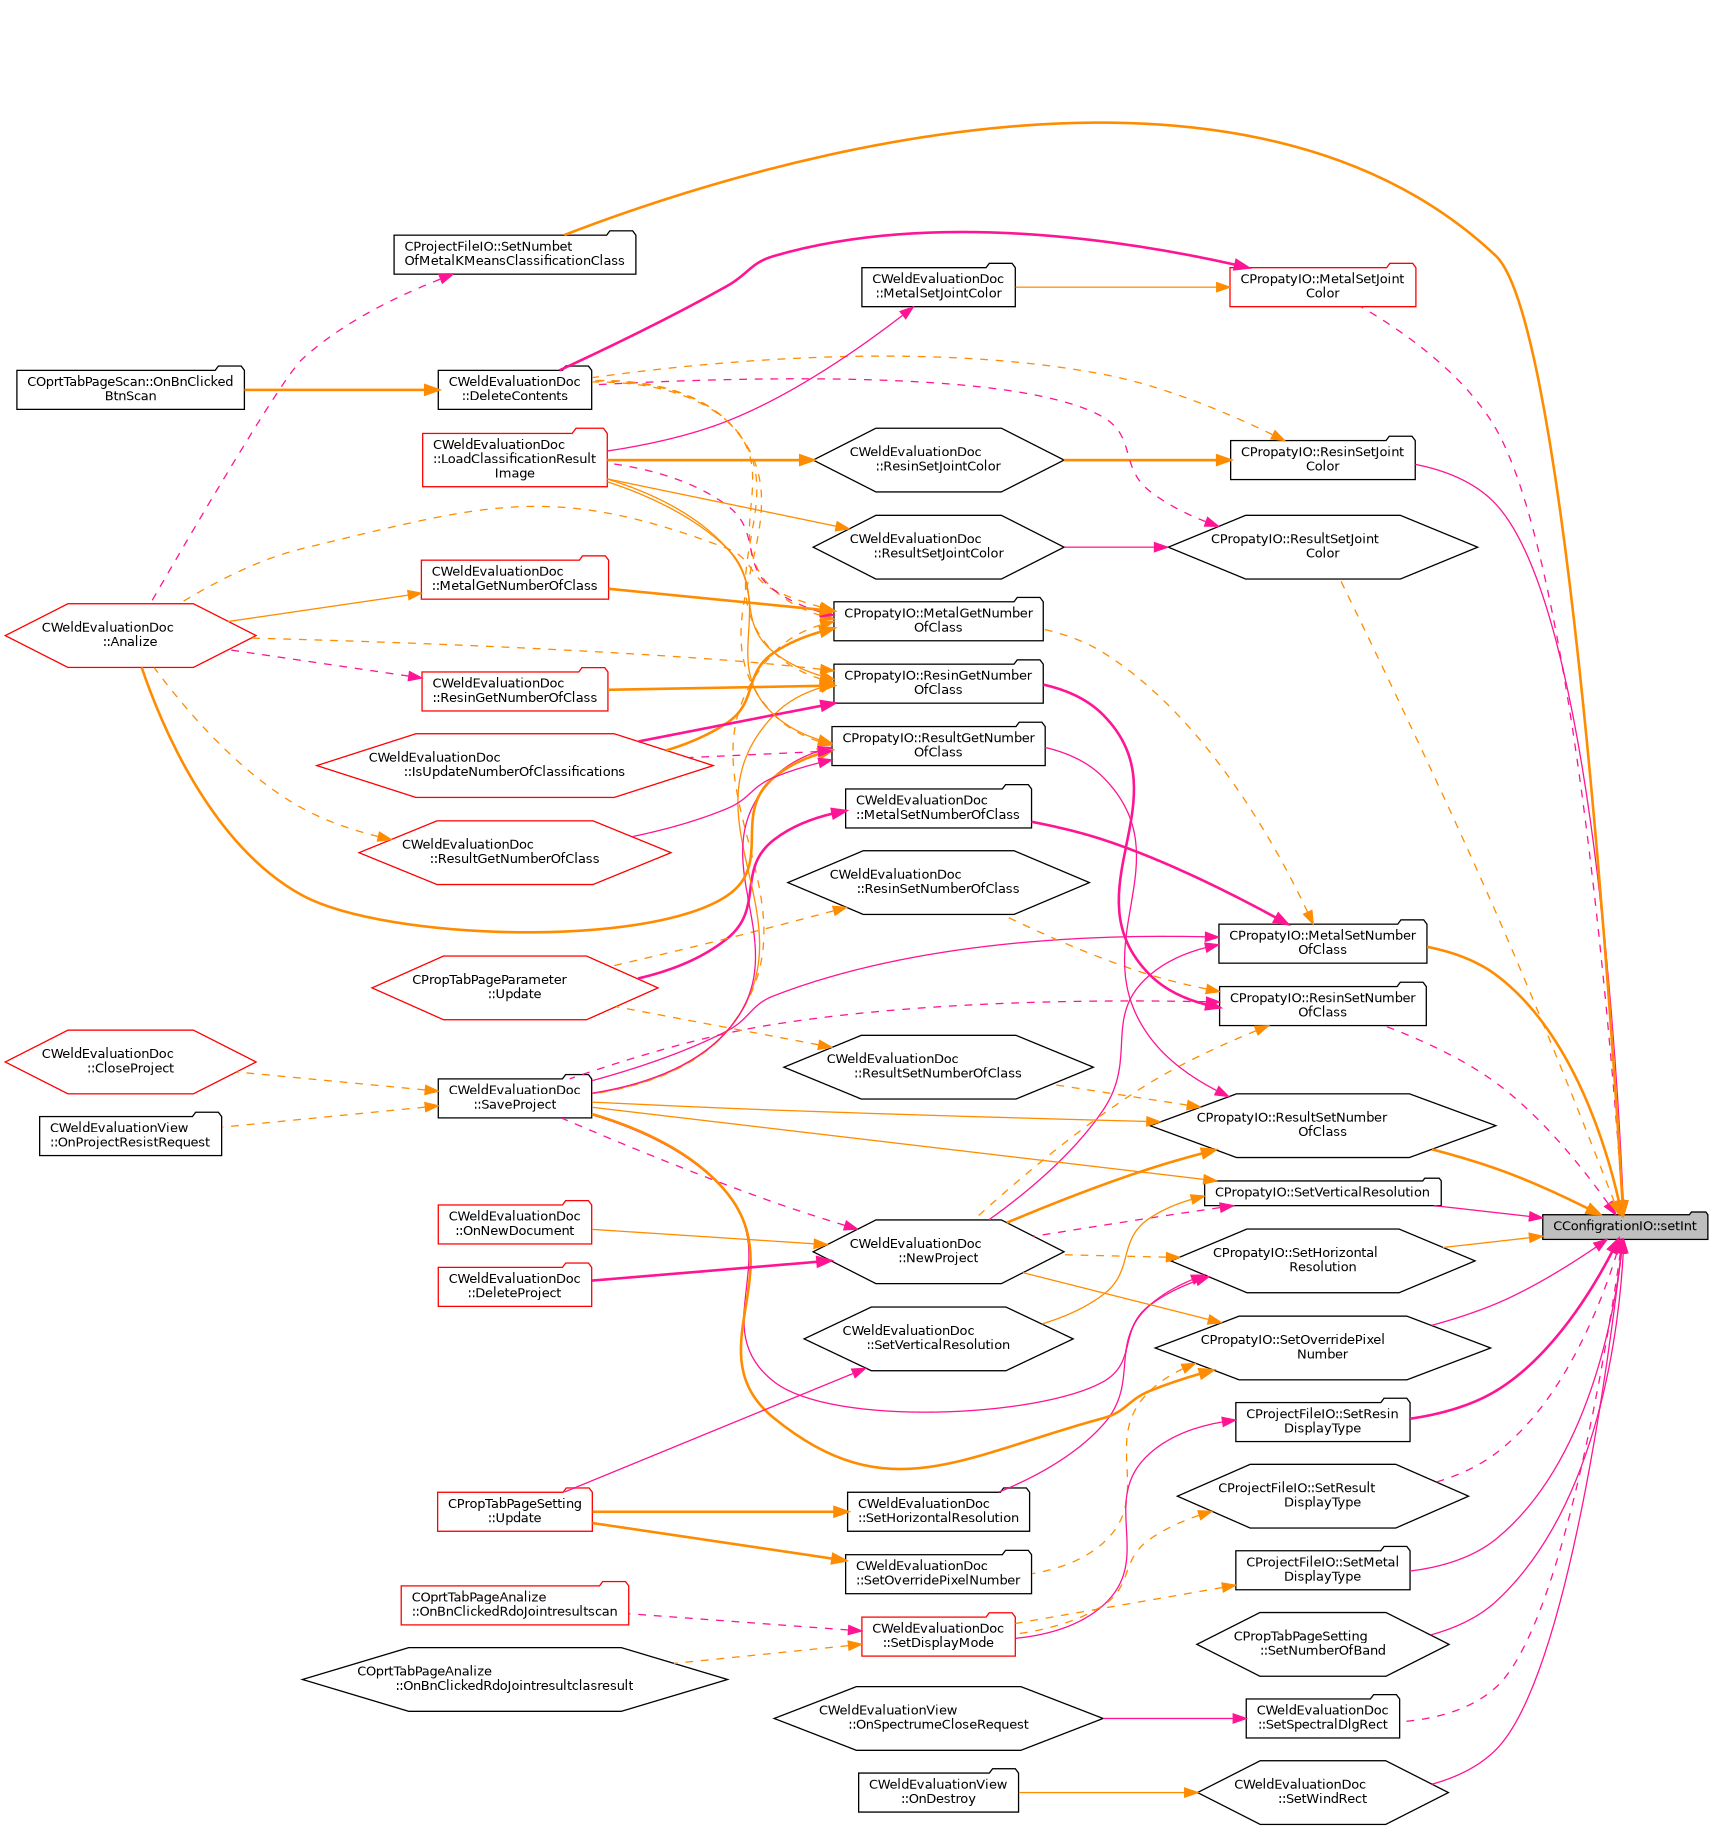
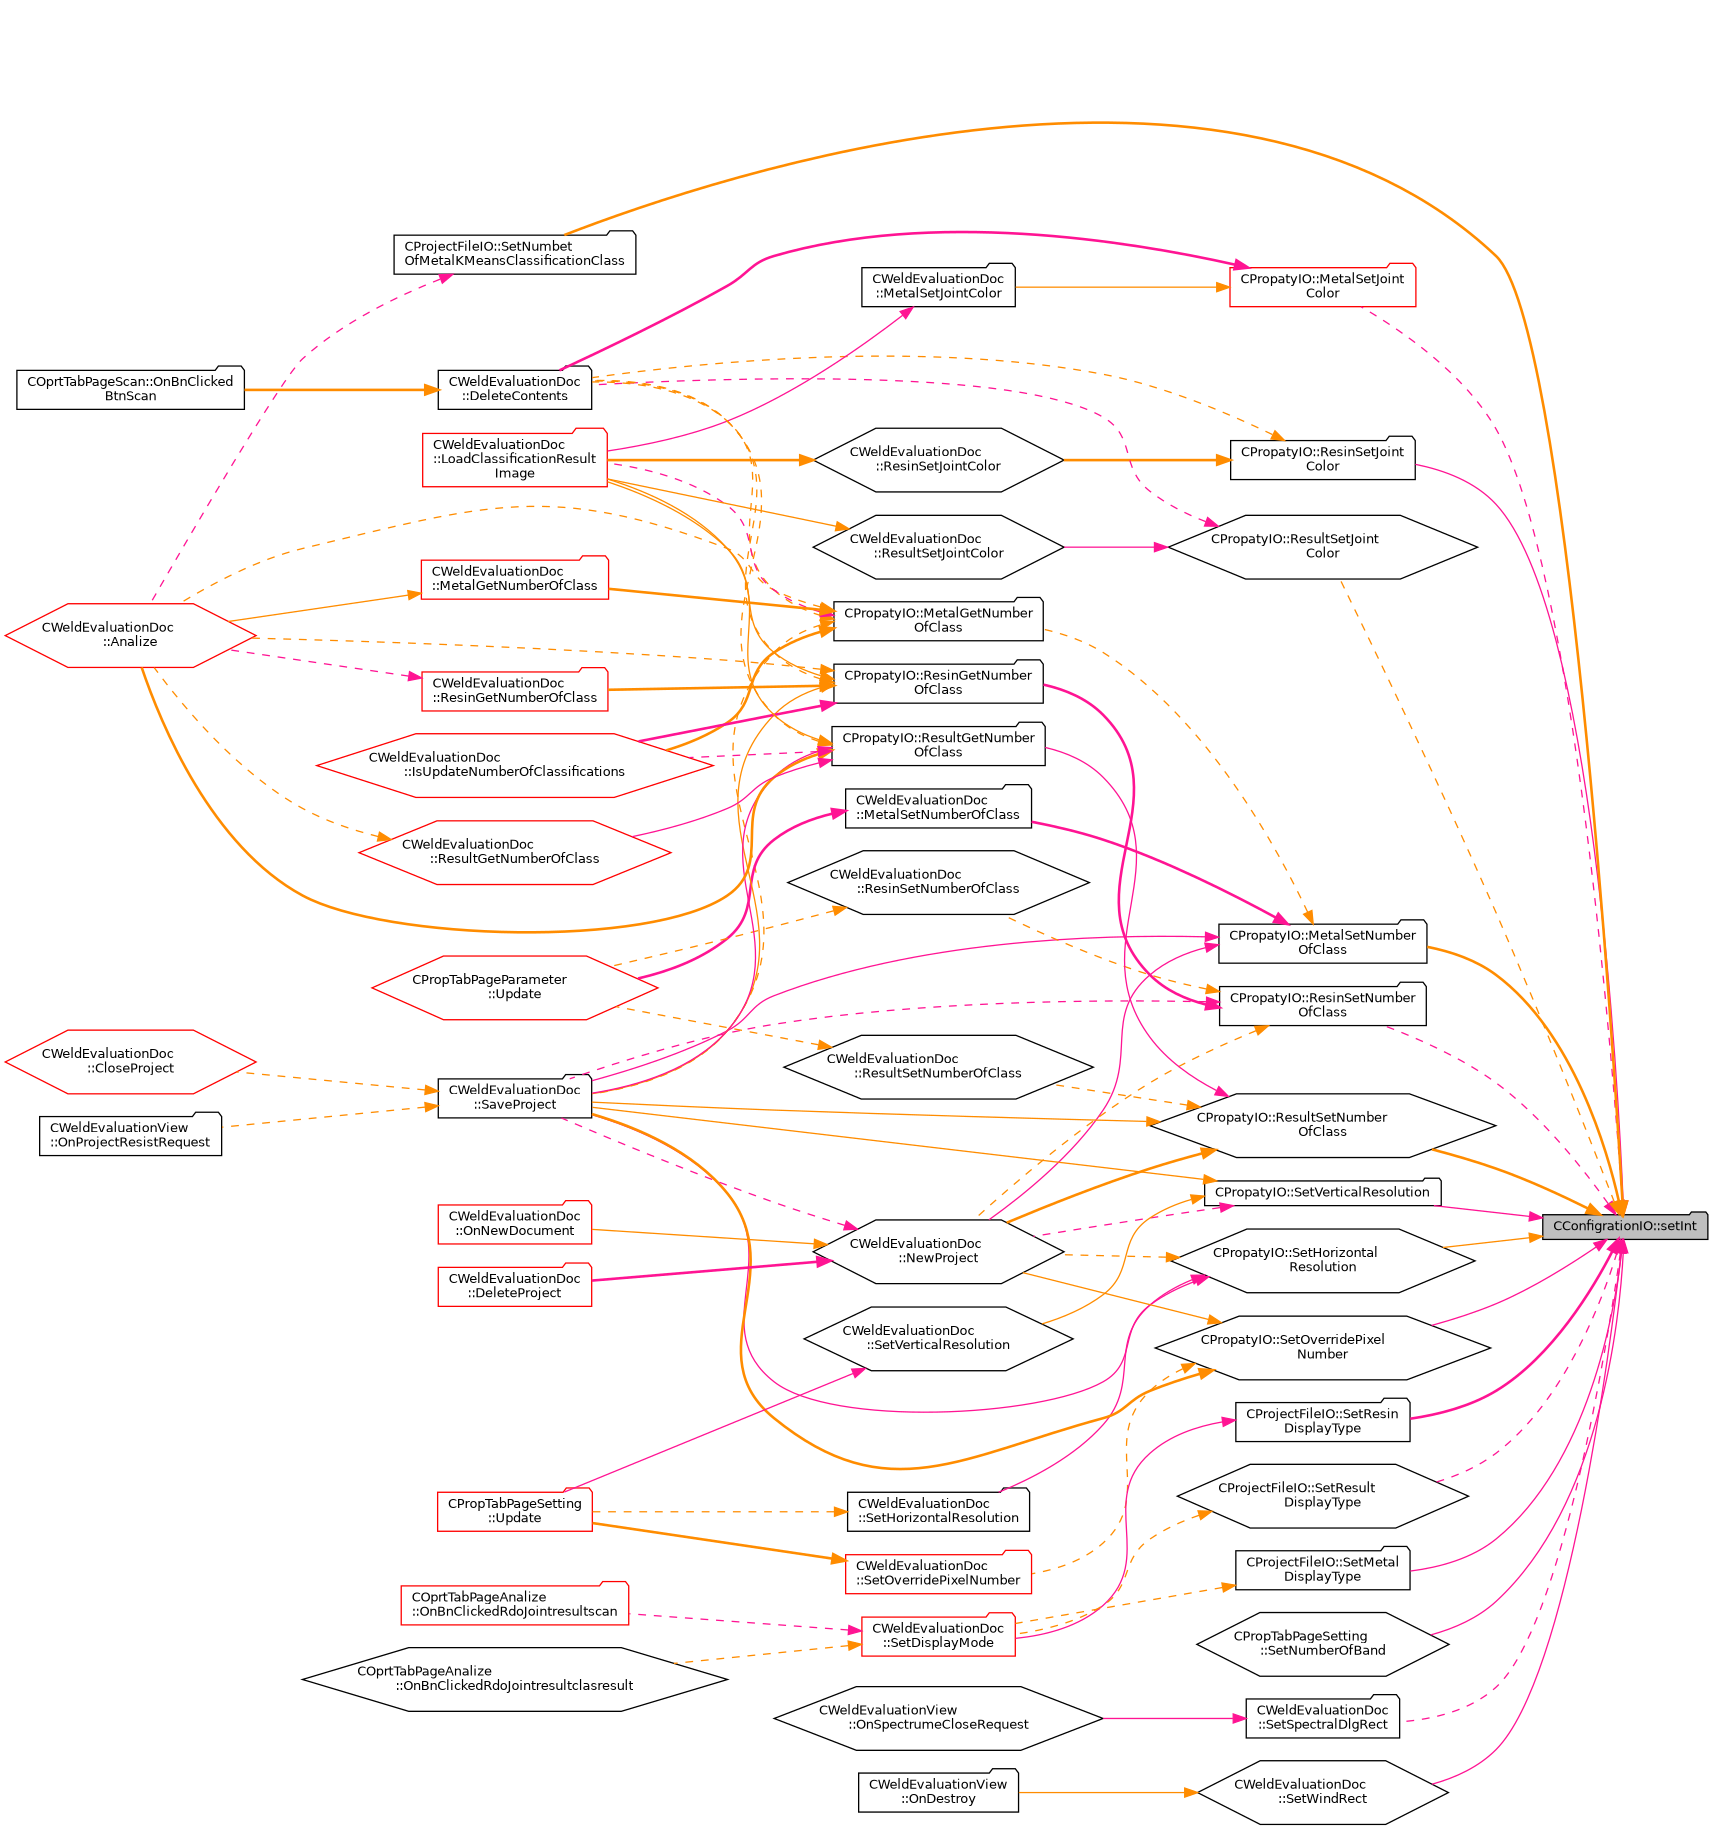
(713, 1512) -> (713, 1512)
(939, 1574) -> (939, 1574)
